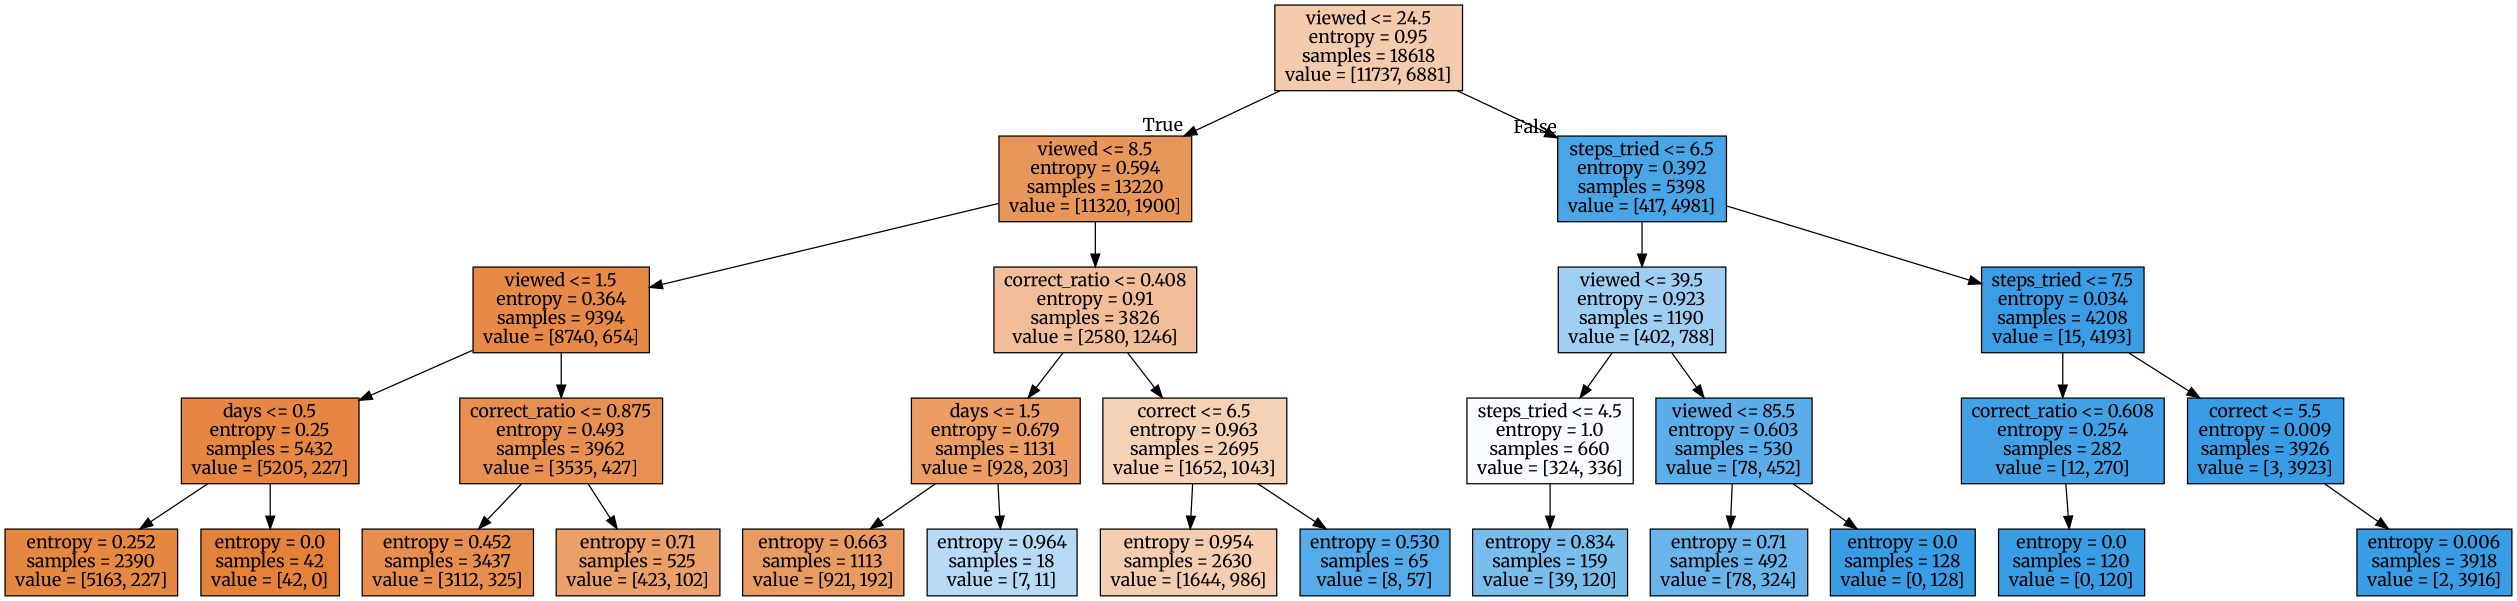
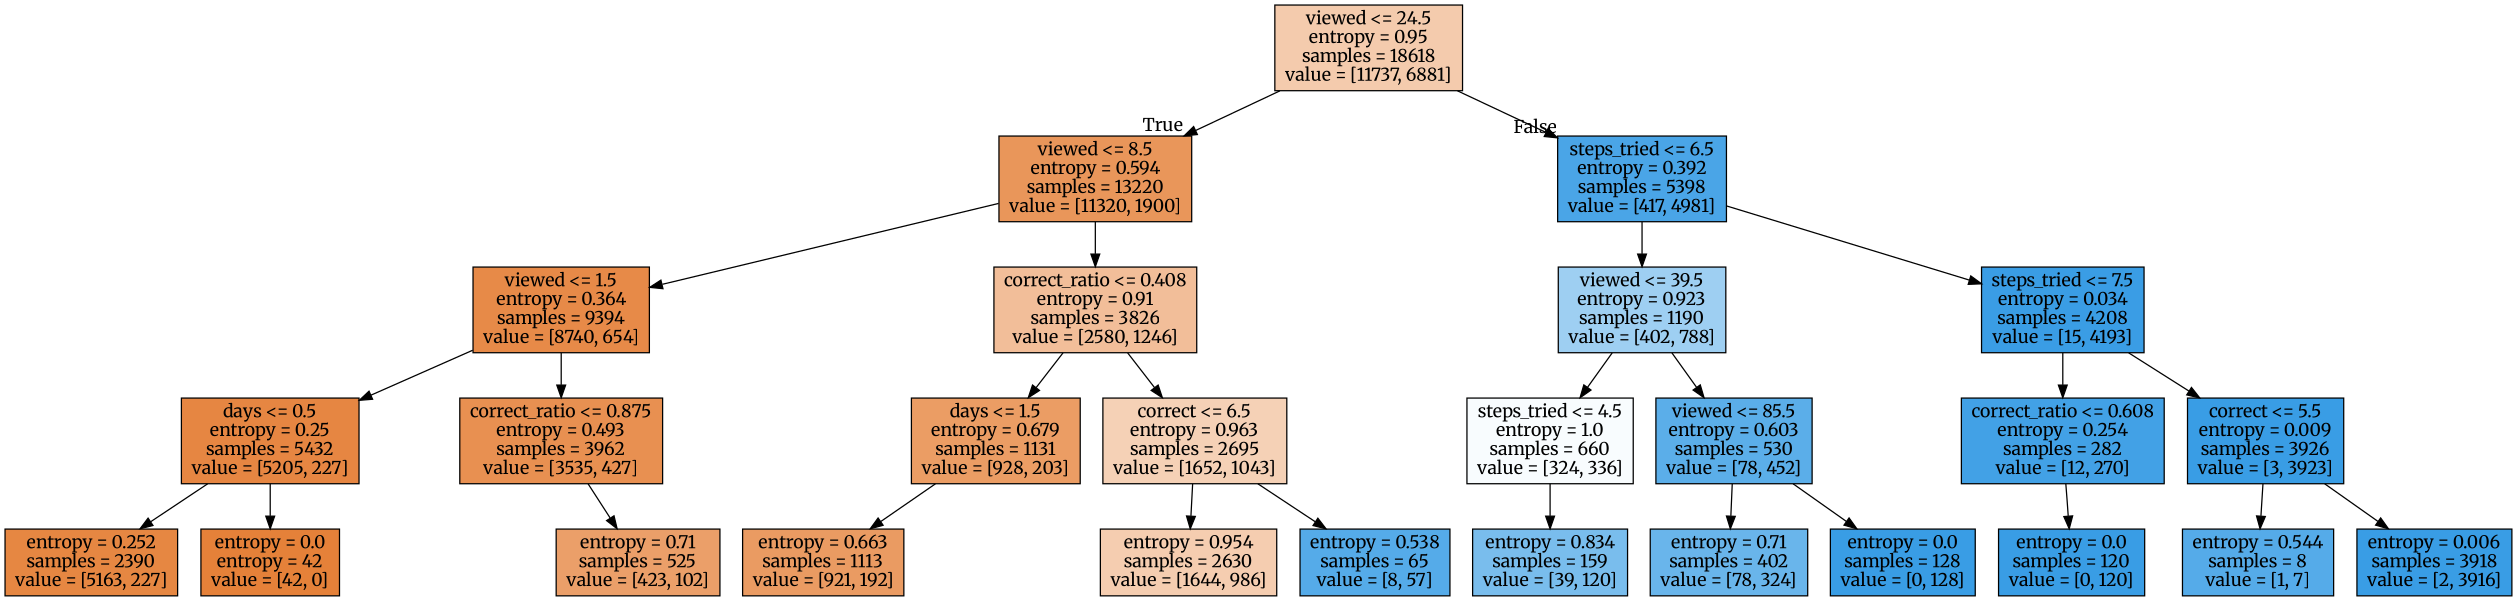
(270, 562) -> (270, 562)
(448, 562) -> none
(1002, 562) -> none
(1375, 562) -> (1375, 562)
(1729, 562) -> (1729, 562)
none -> (2258, 562)
